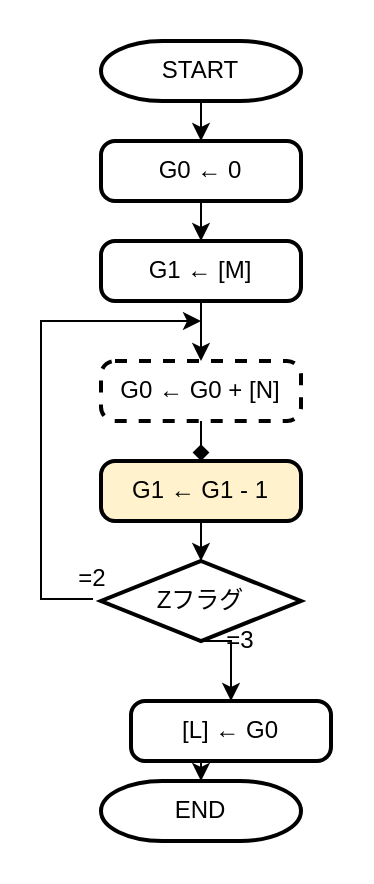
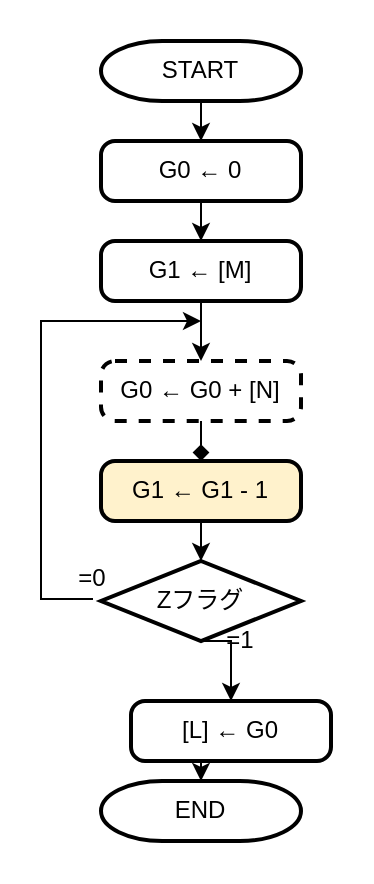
(93, 579) -> (93, 579)
(241, 641) -> (241, 641)
